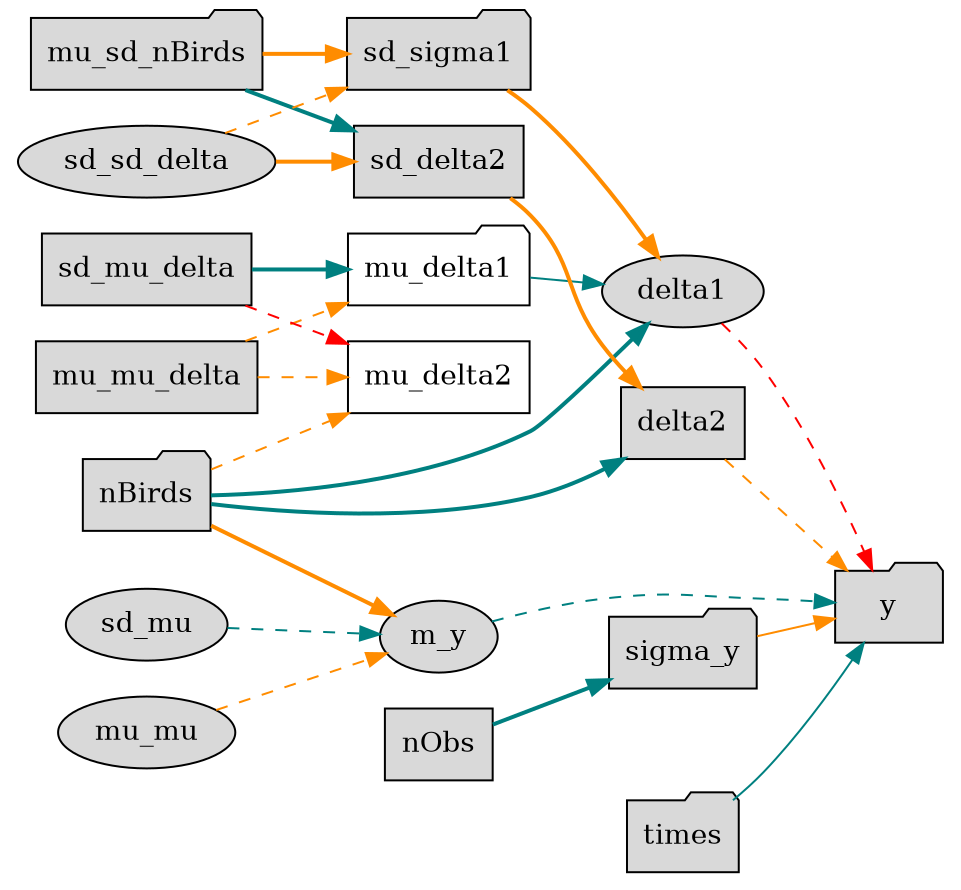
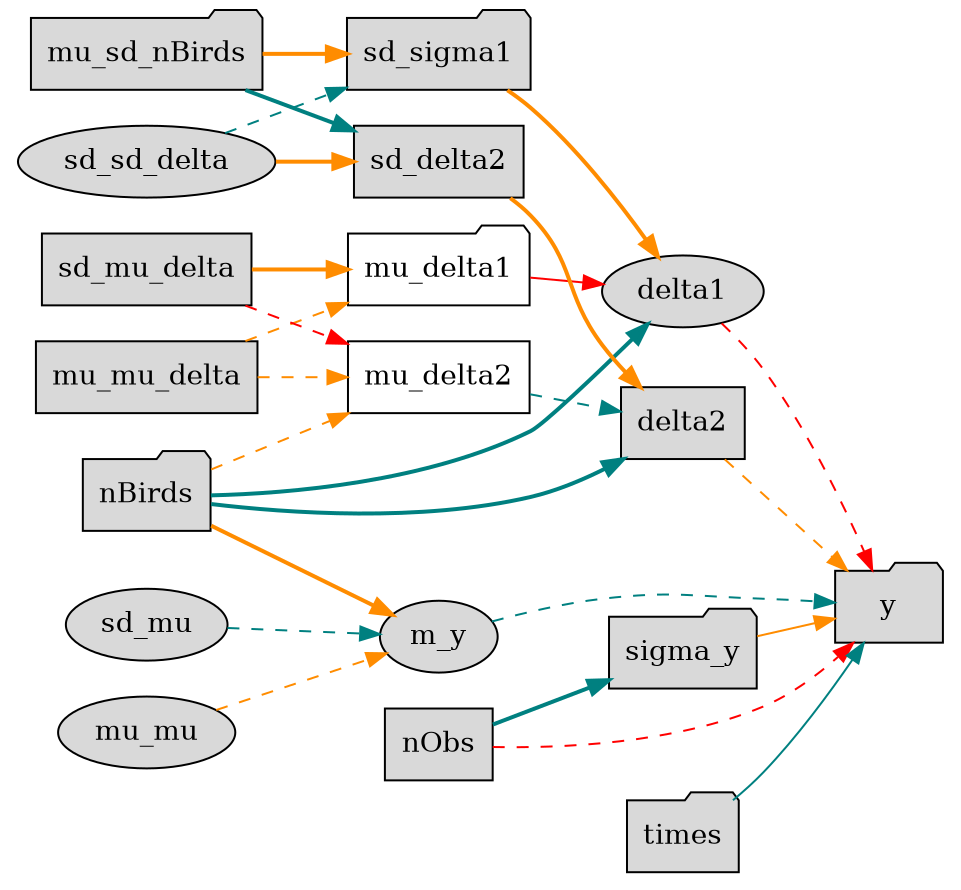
(274, 115) -> (274, 115)
(290, 269) -> (290, 269)
(555, 280) -> (555, 280)
none -> (551, 398)
none -> (675, 732)
